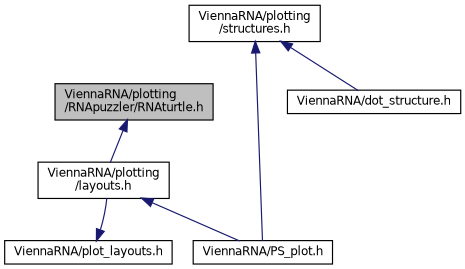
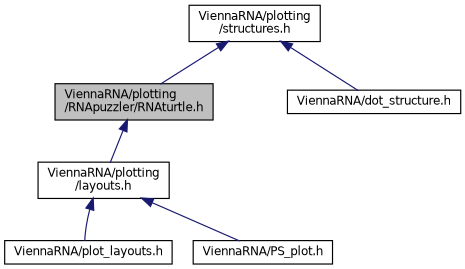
(259, 147) -> (189, 66)
(104, 214) -> (86, 225)
